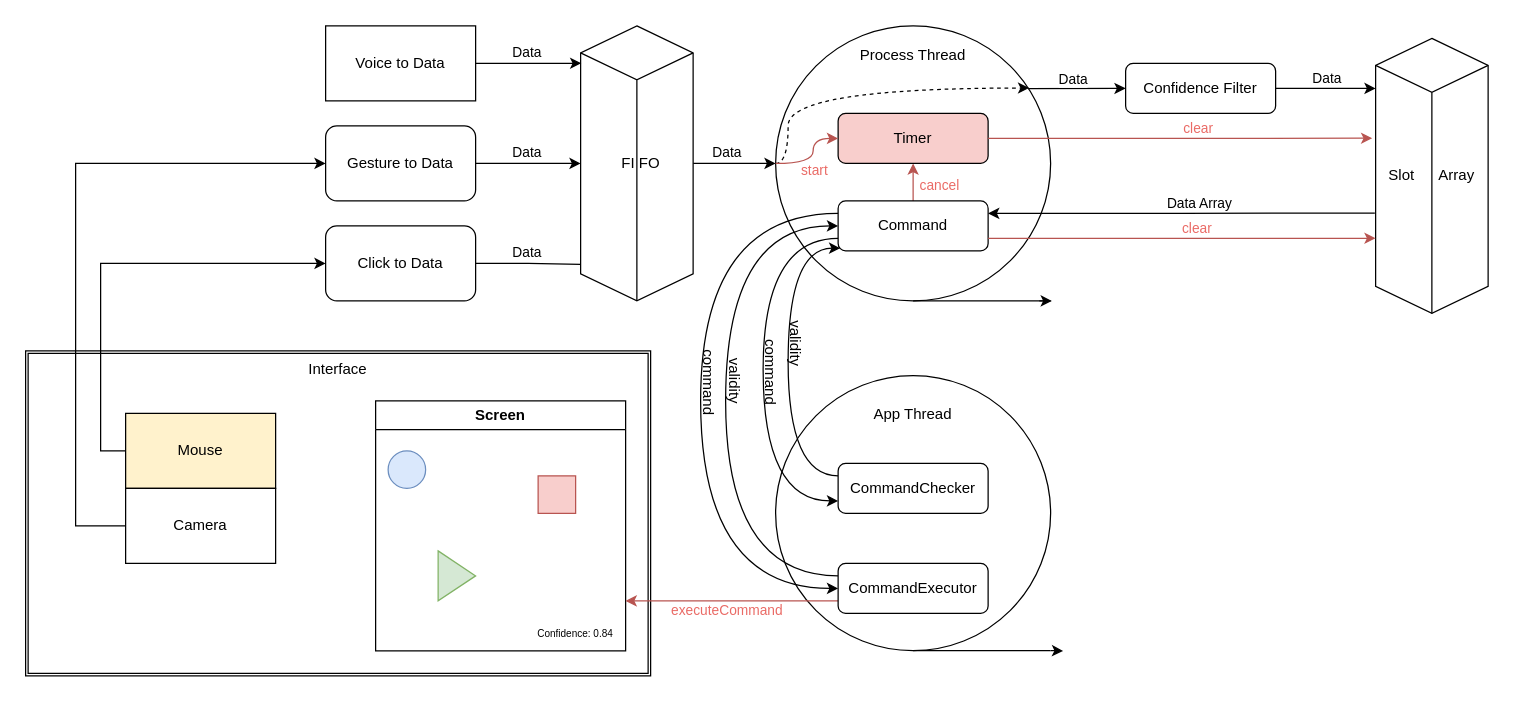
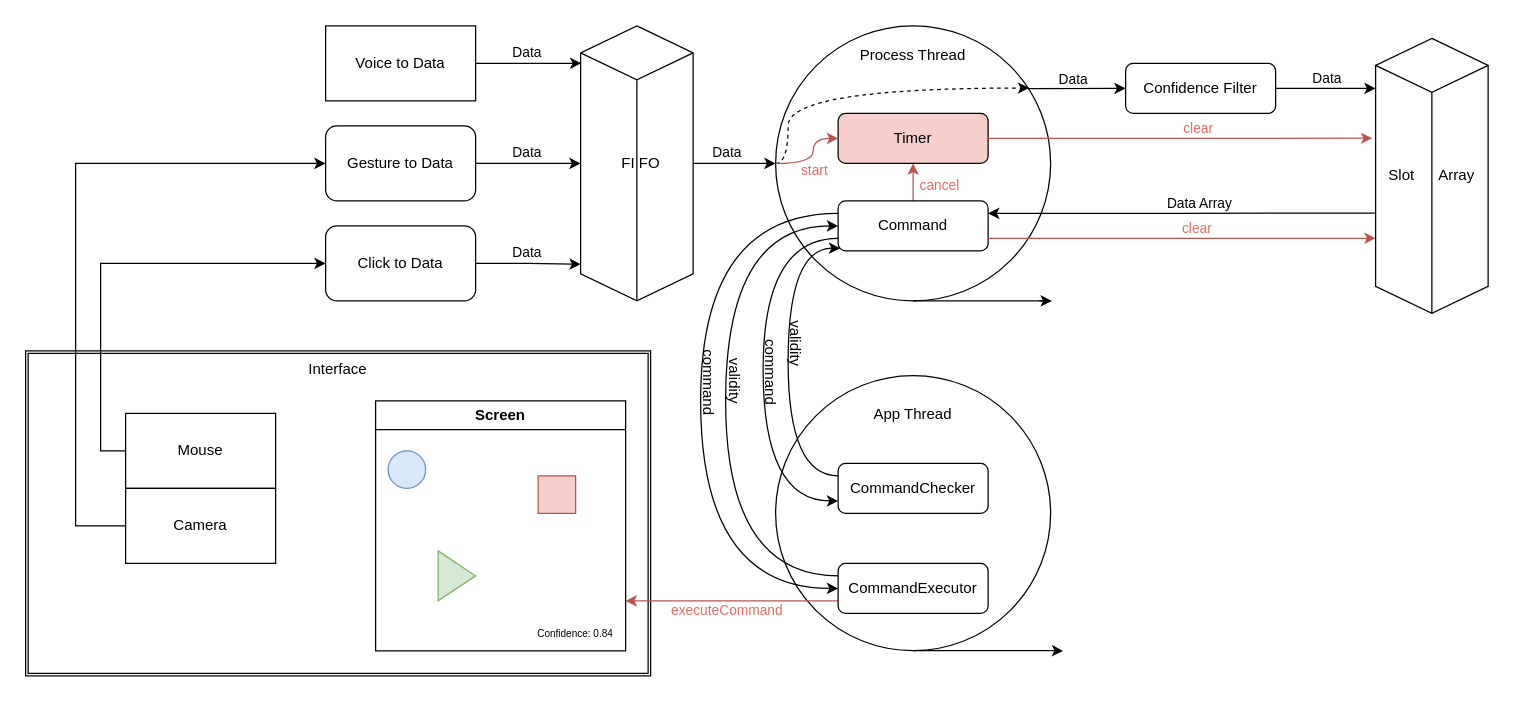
(574, 264) -> (571, 264)
(201, 451) -> (201, 451)
